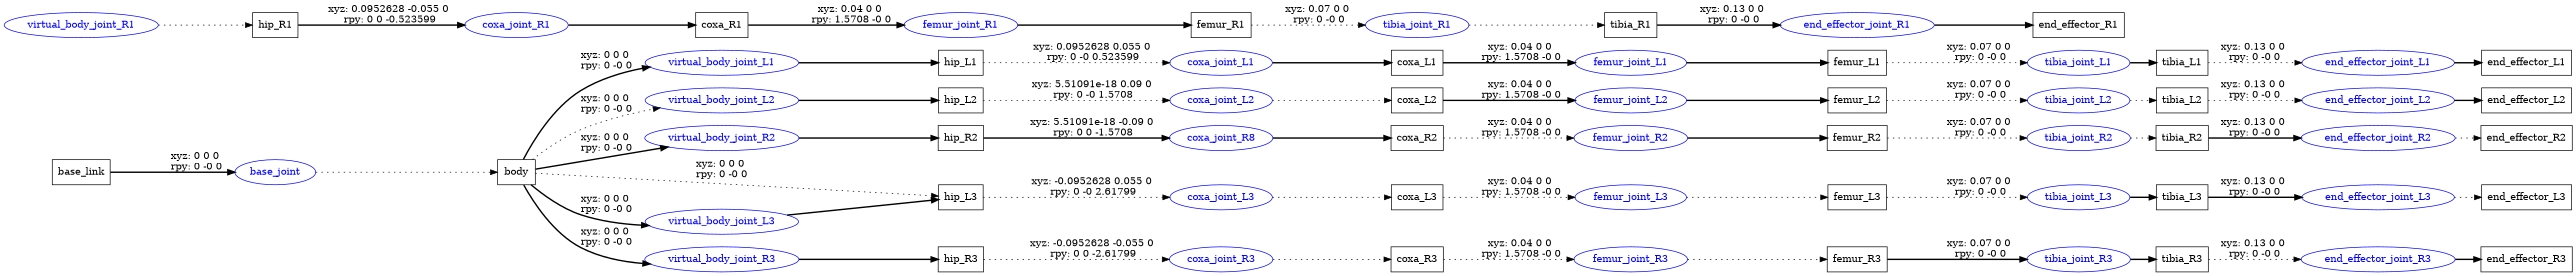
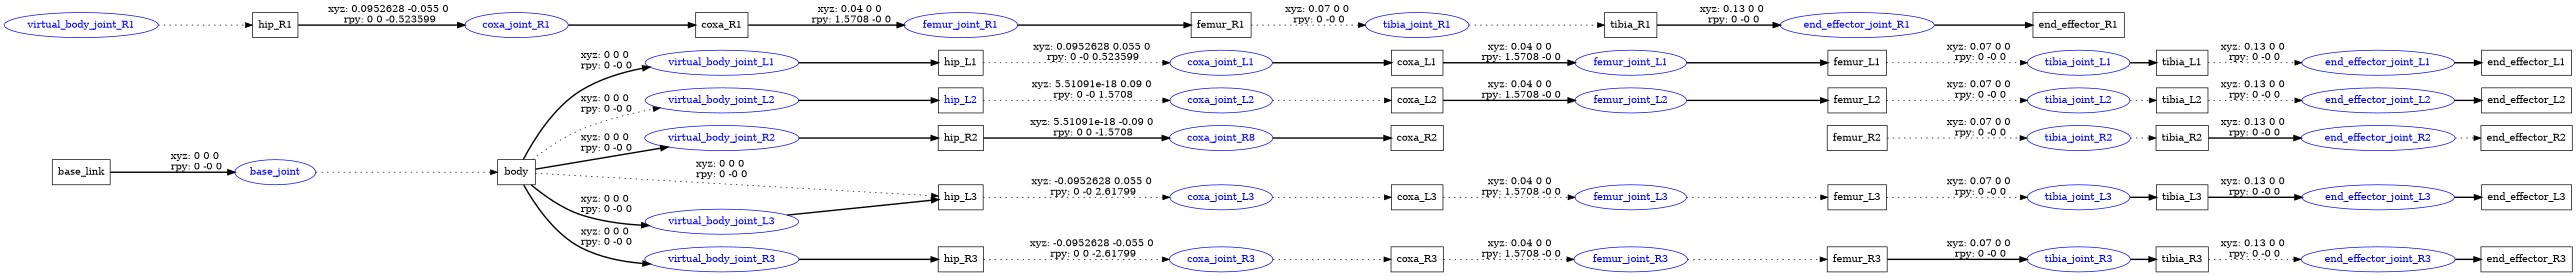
(961, 100) -> (961, 100)
(1631, 138) -> none
(2464, 197) -> (2464, 197)
